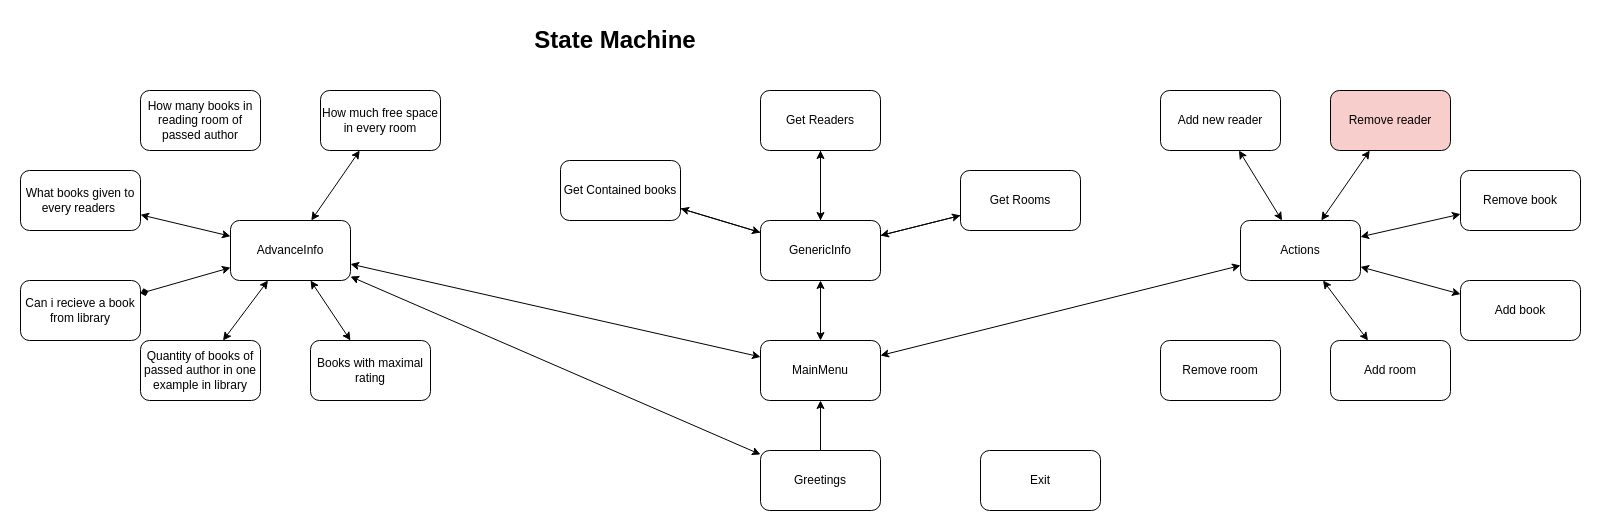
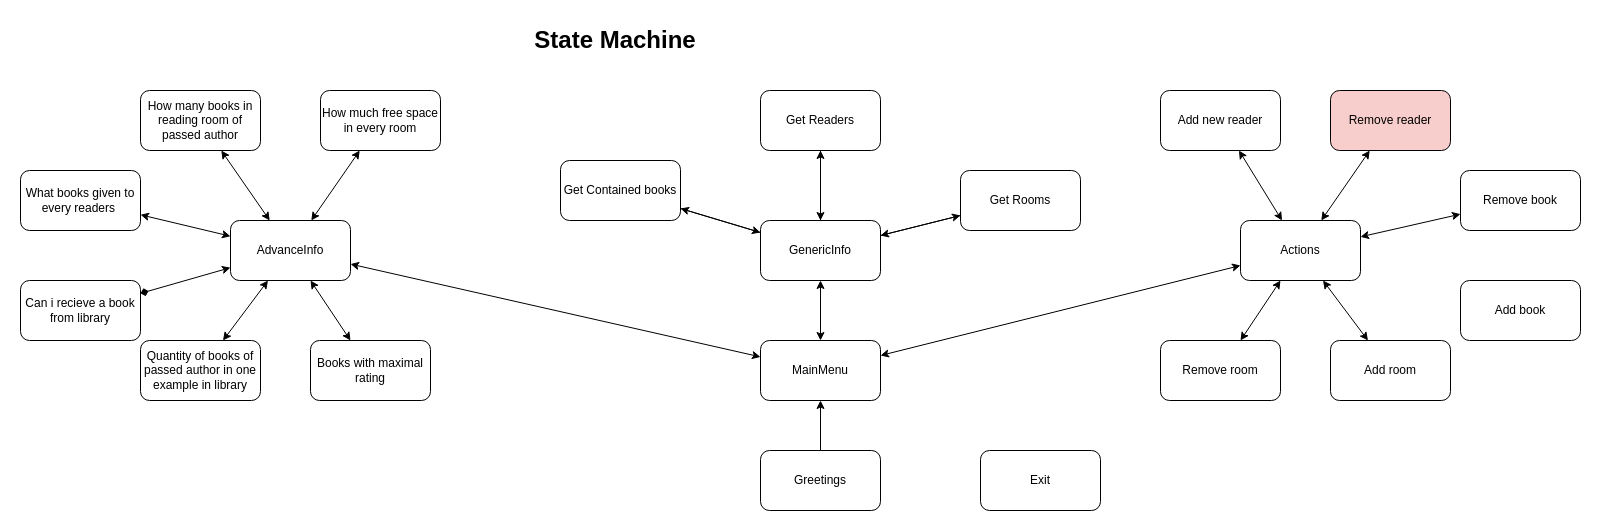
(1411, 281) -> none
none -> (1260, 311)
(556, 366) -> (246, 186)
